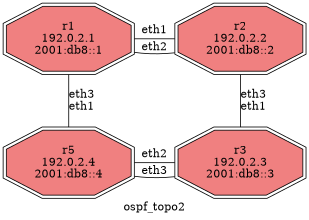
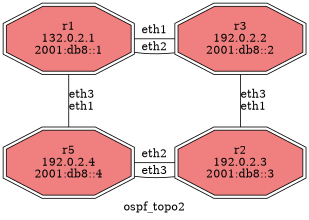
(69, 39) -> (69, 39)
(240, 39) -> (240, 39)
(240, 163) -> (240, 163)
